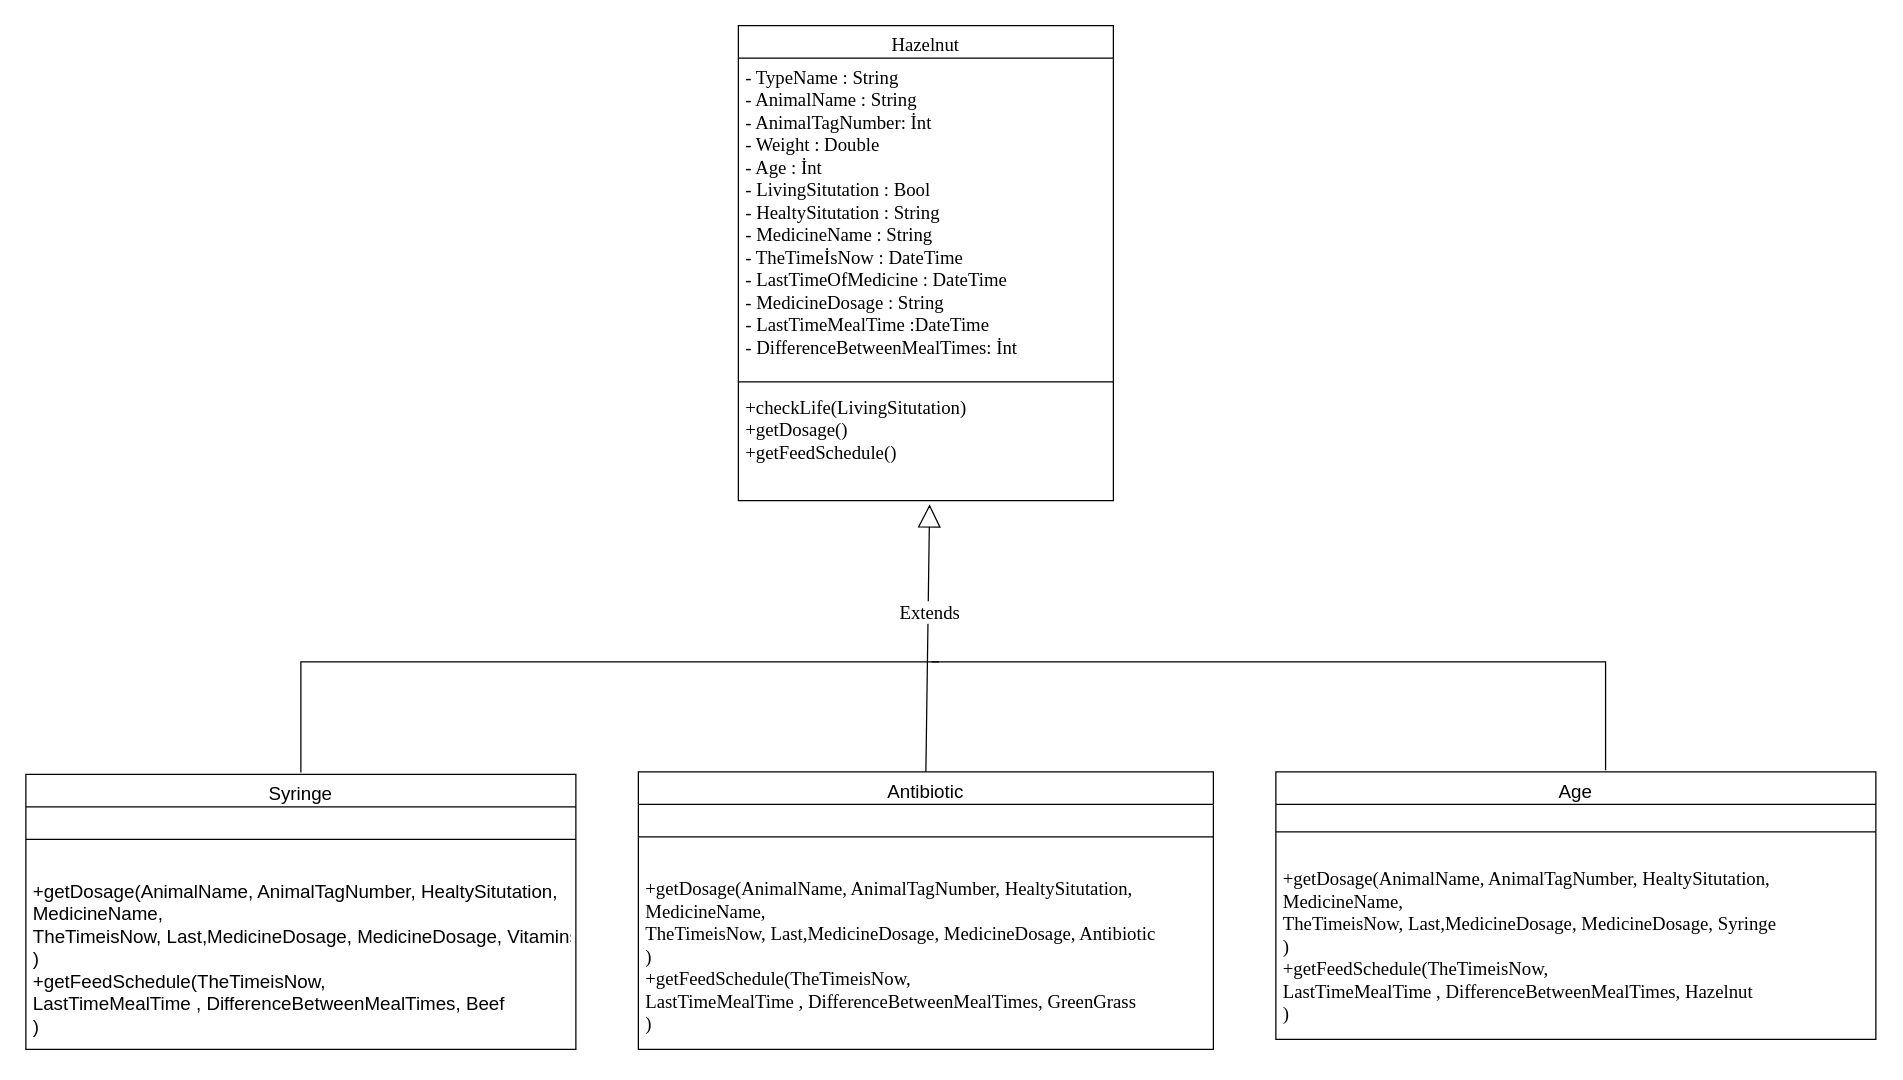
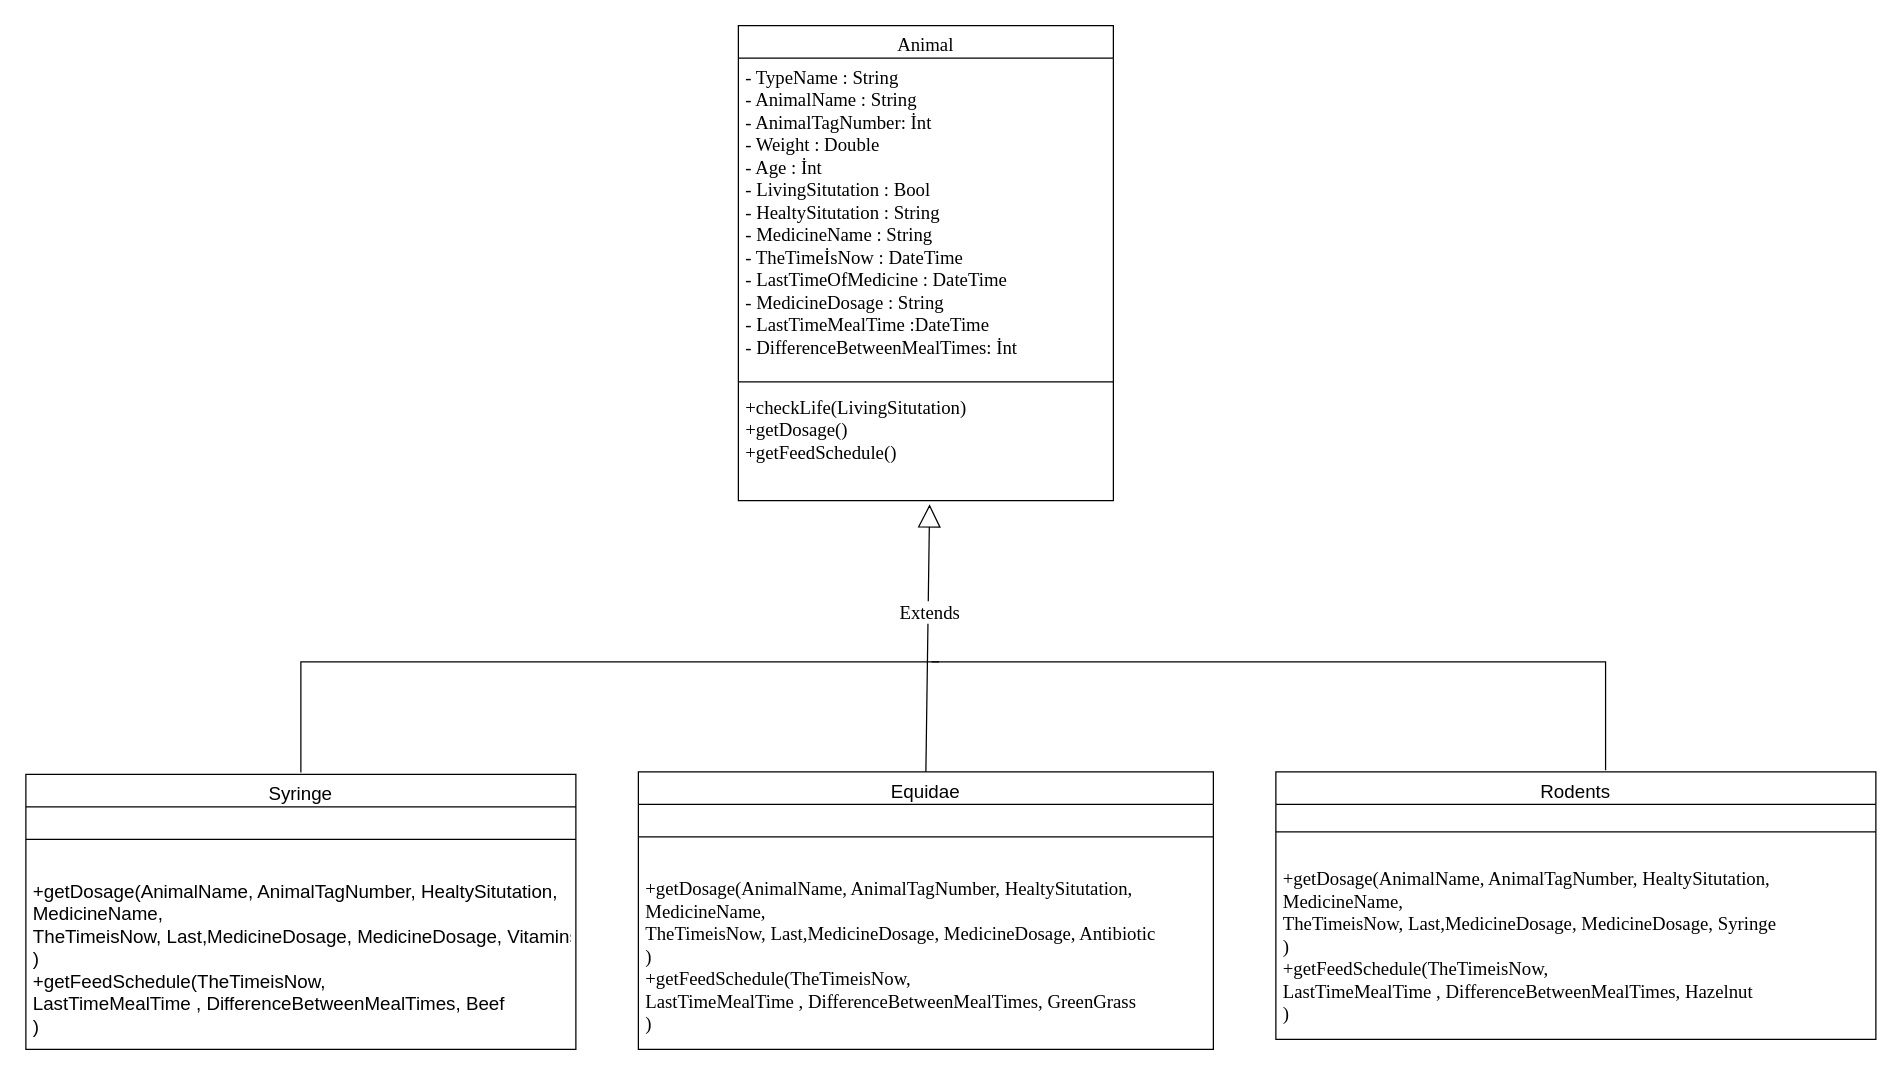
(925, 45) -> (925, 45)
(925, 791) -> (925, 791)
(1575, 791) -> (1575, 791)
